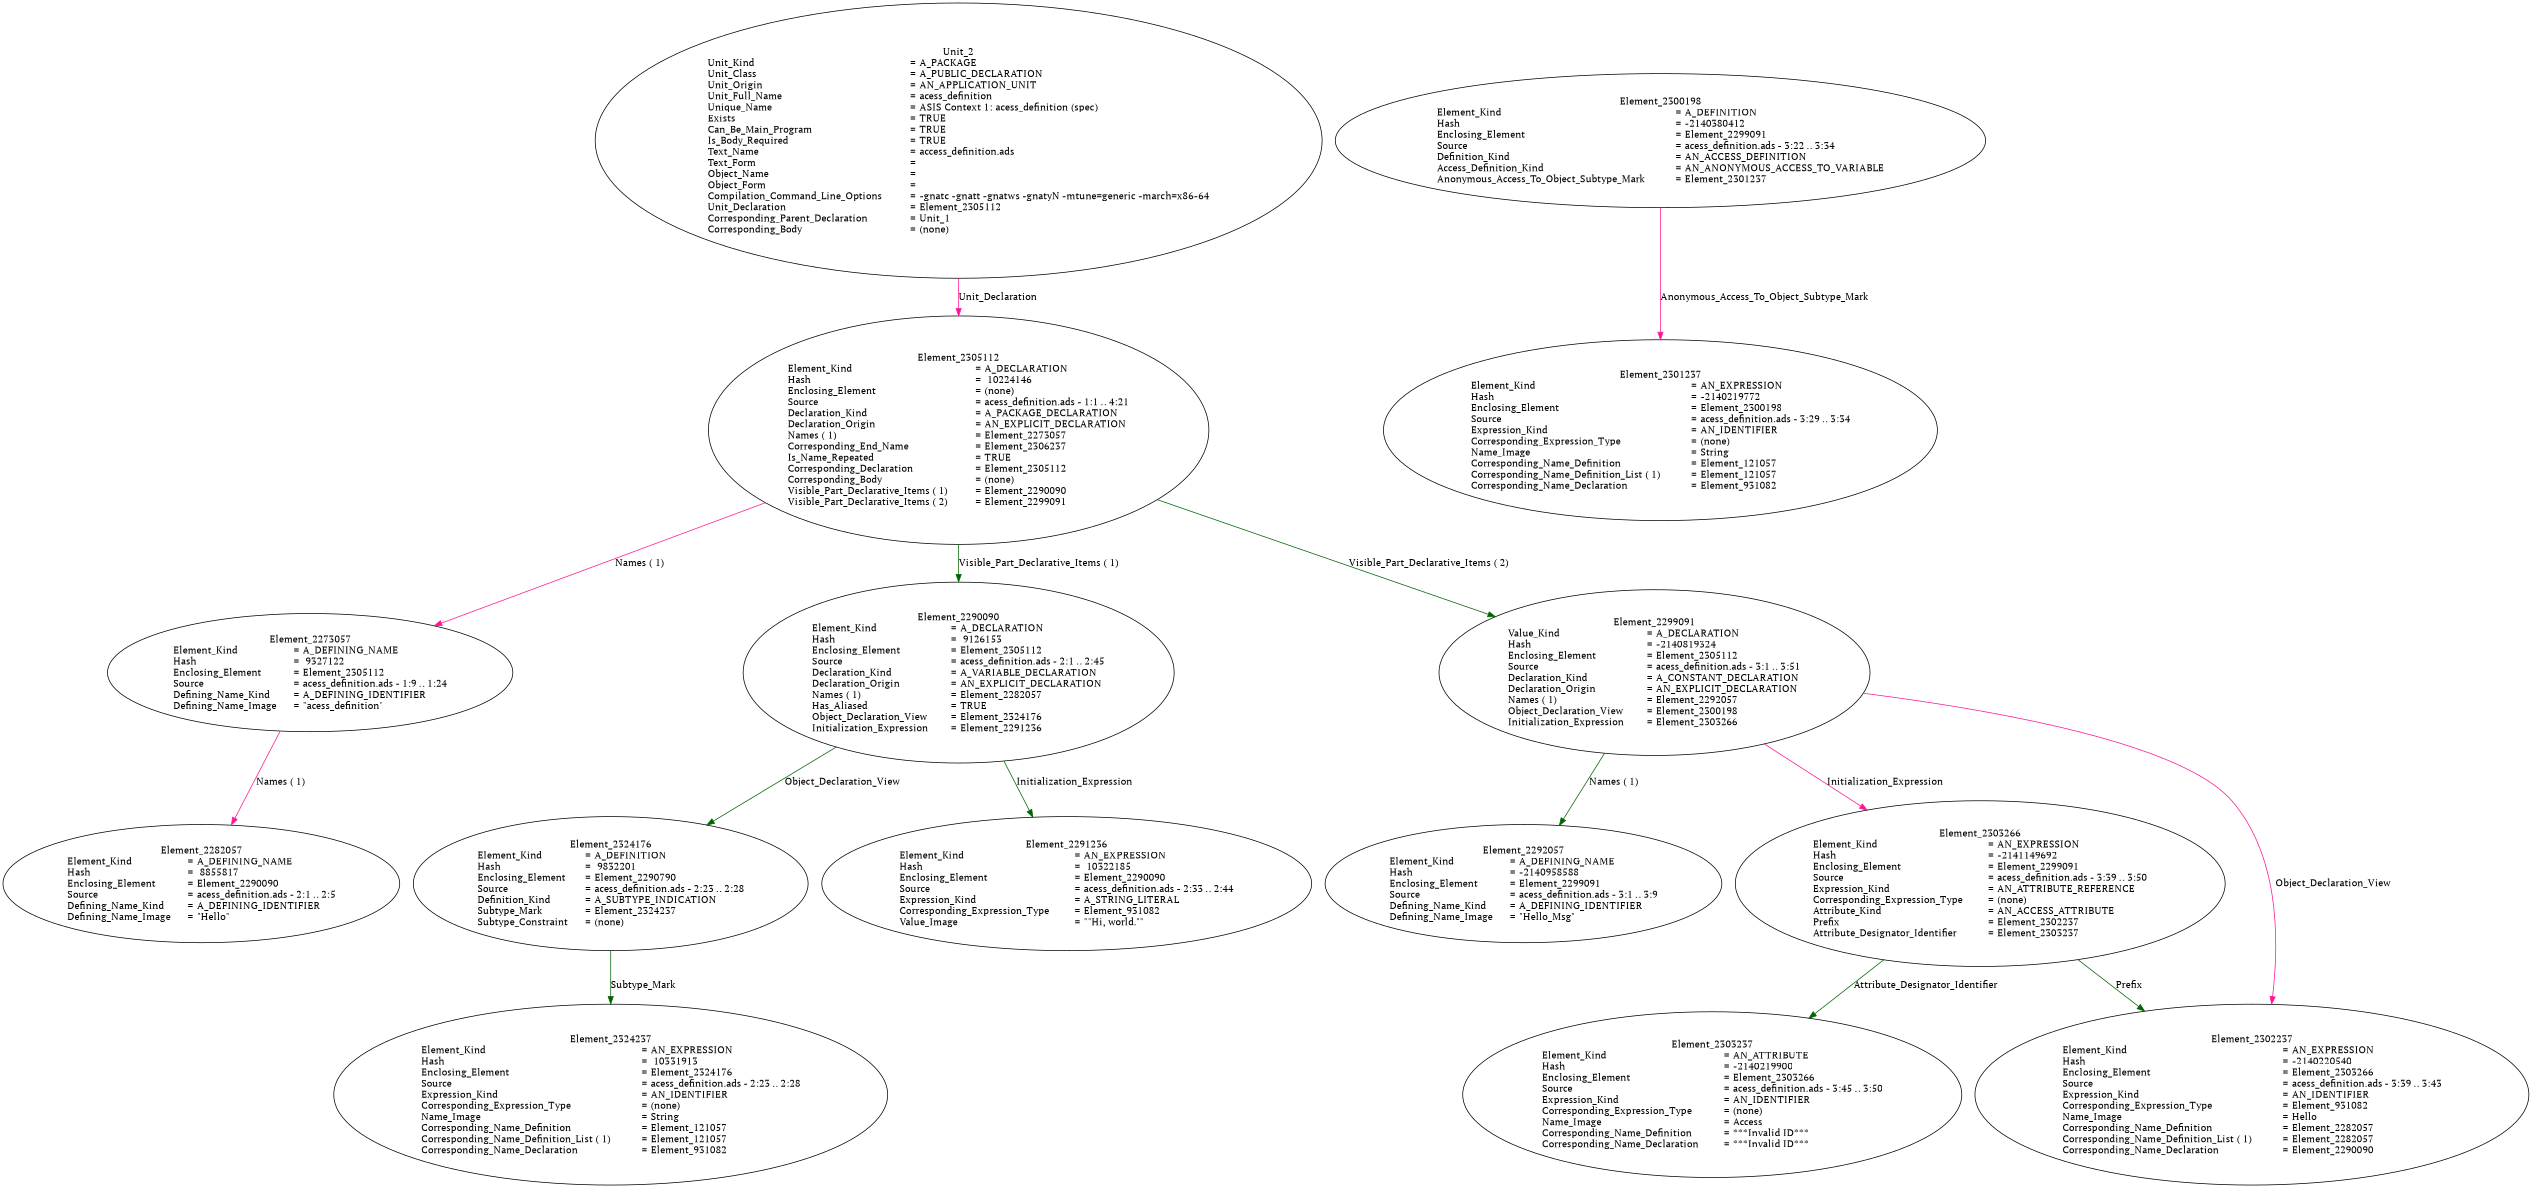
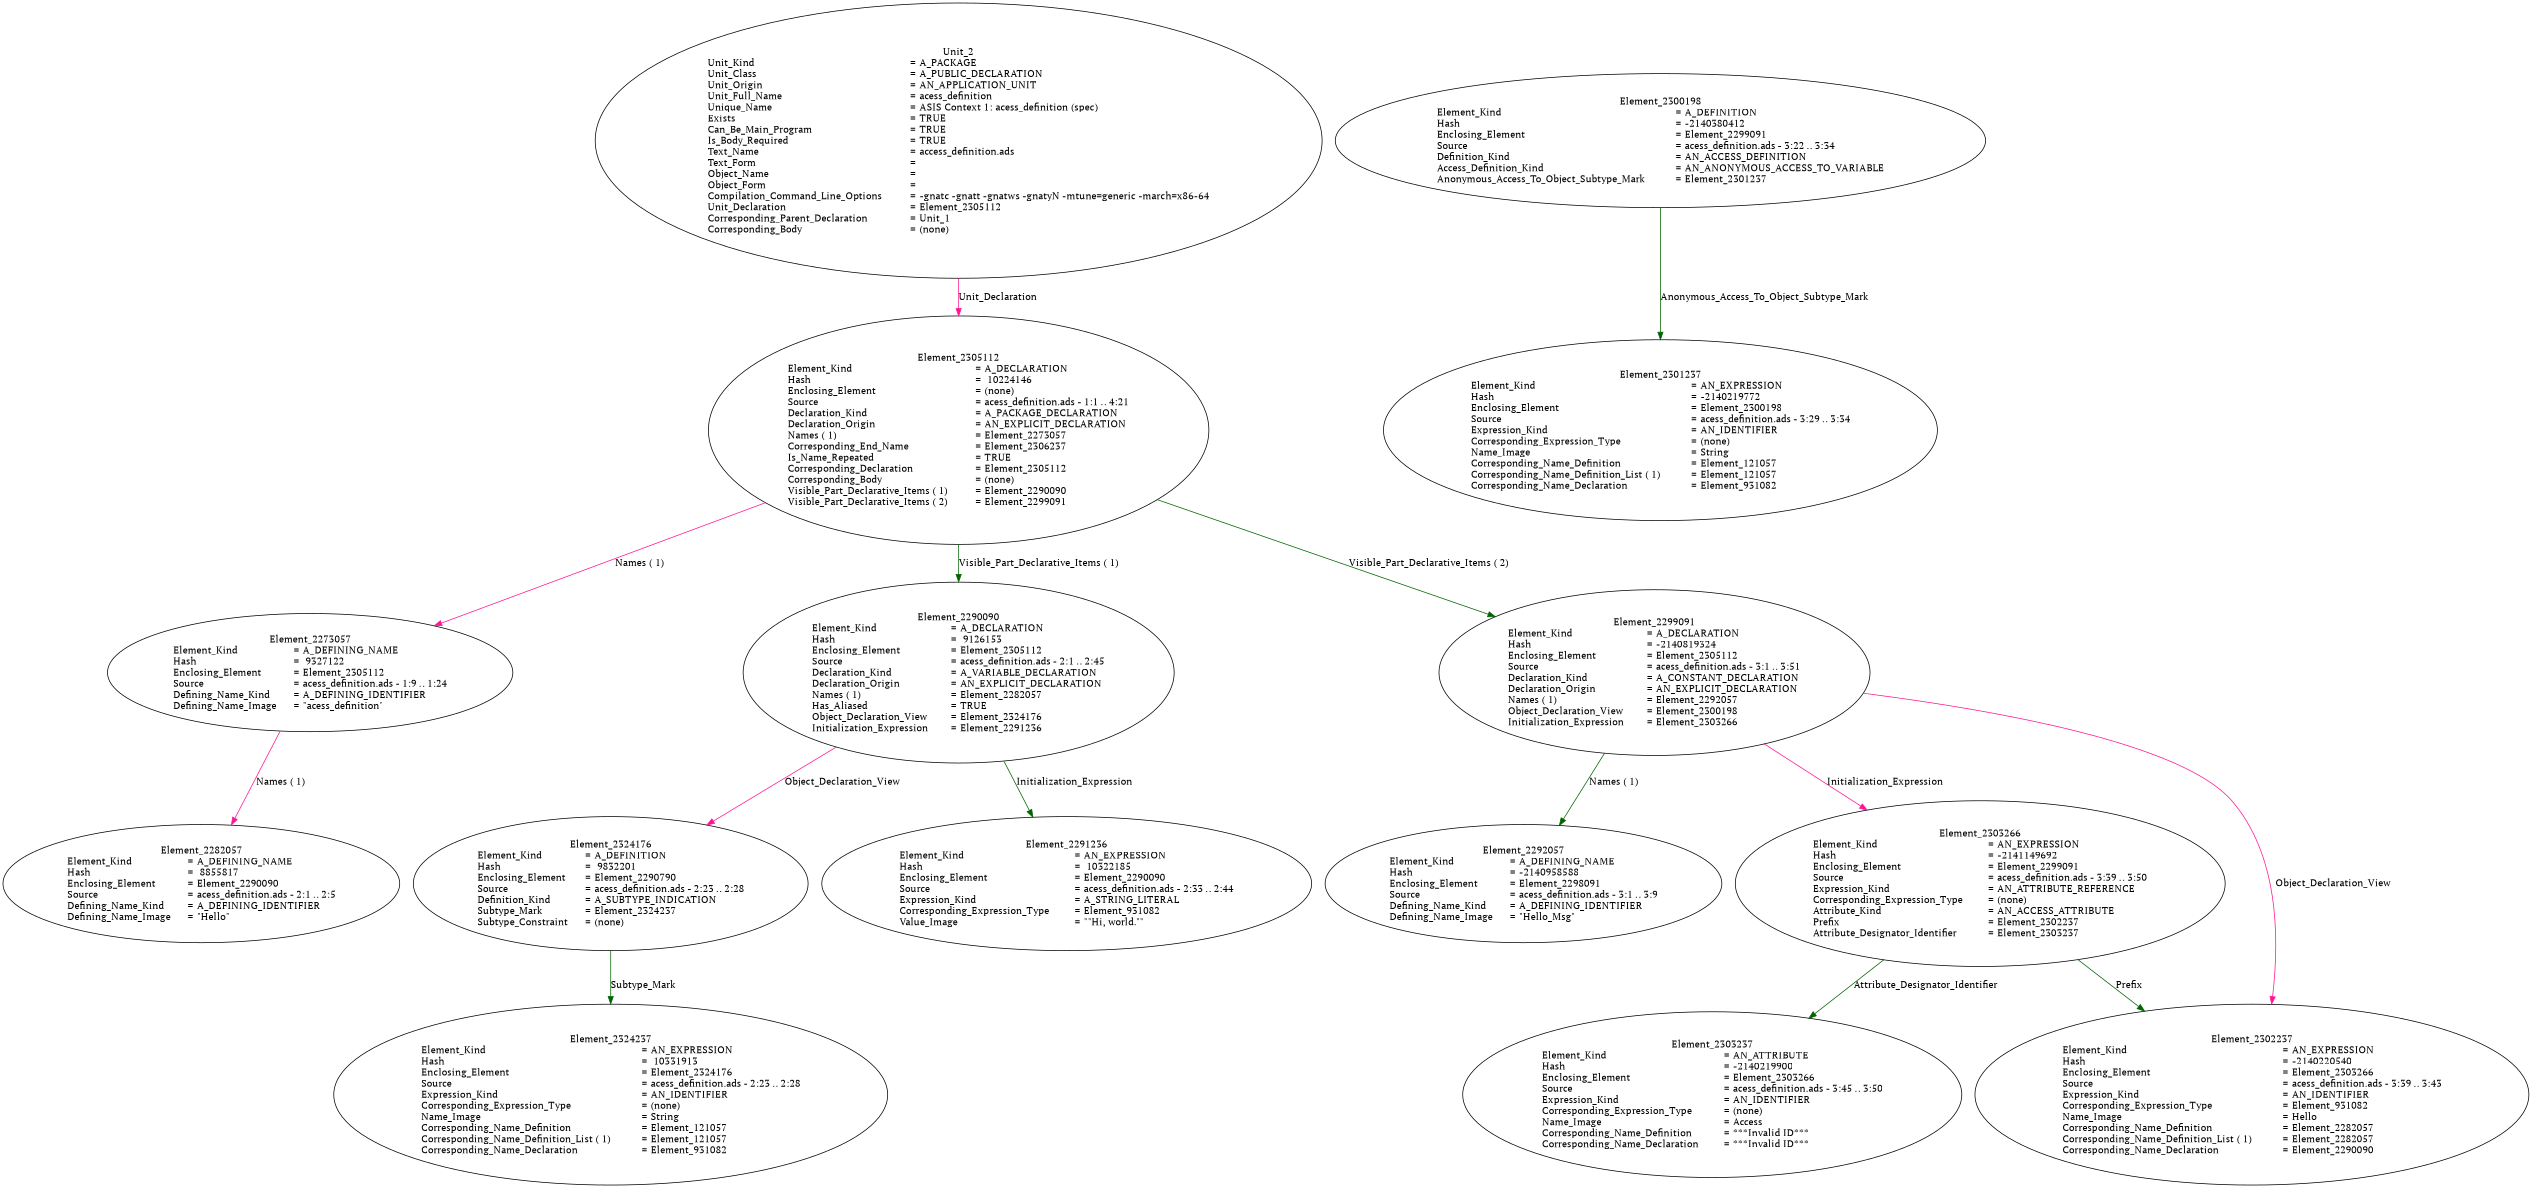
(1660, 270) -> (1660, 270)
(1539, 633) -> (1546, 633)
(775, 784) -> (775, 784)
(1560, 884) -> (1560, 884)
